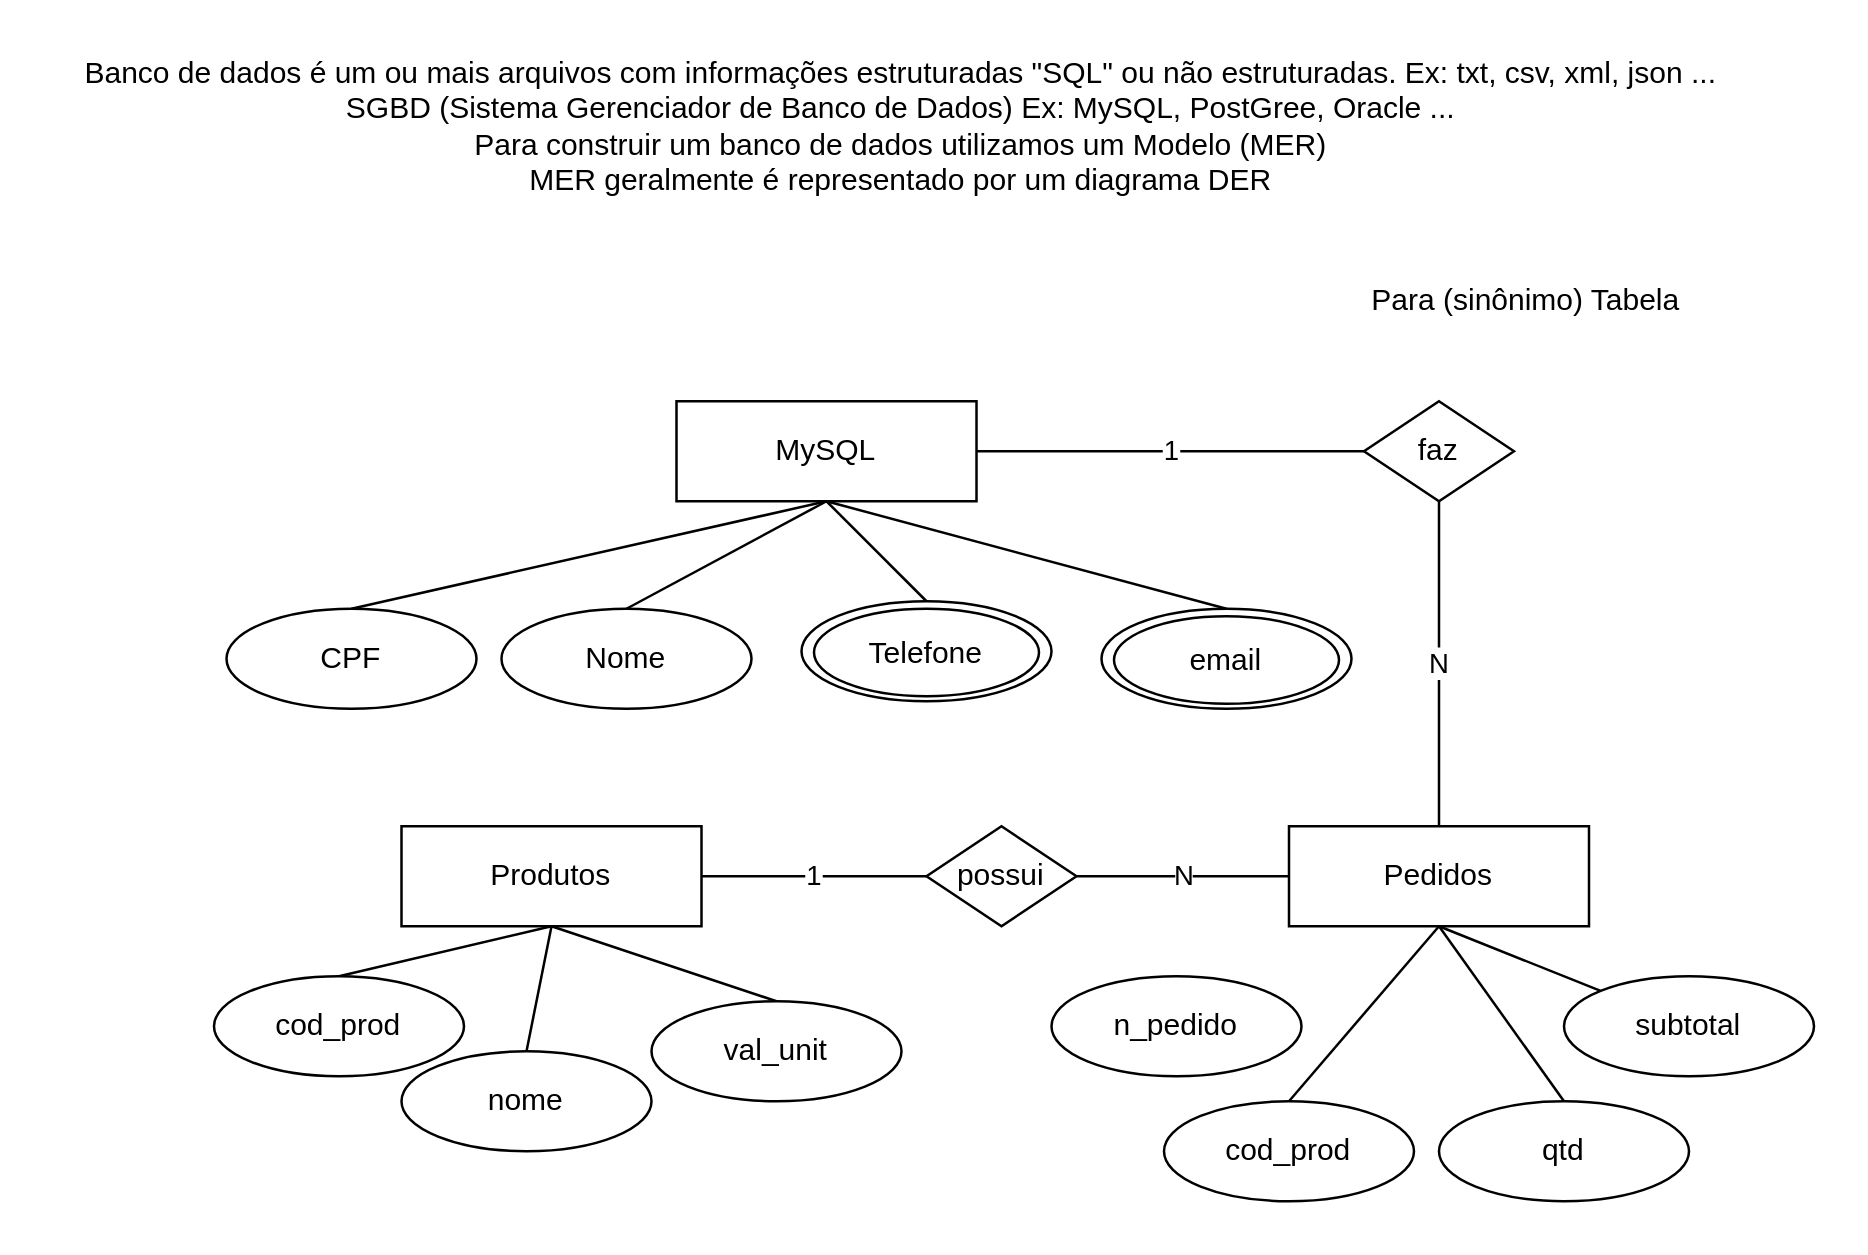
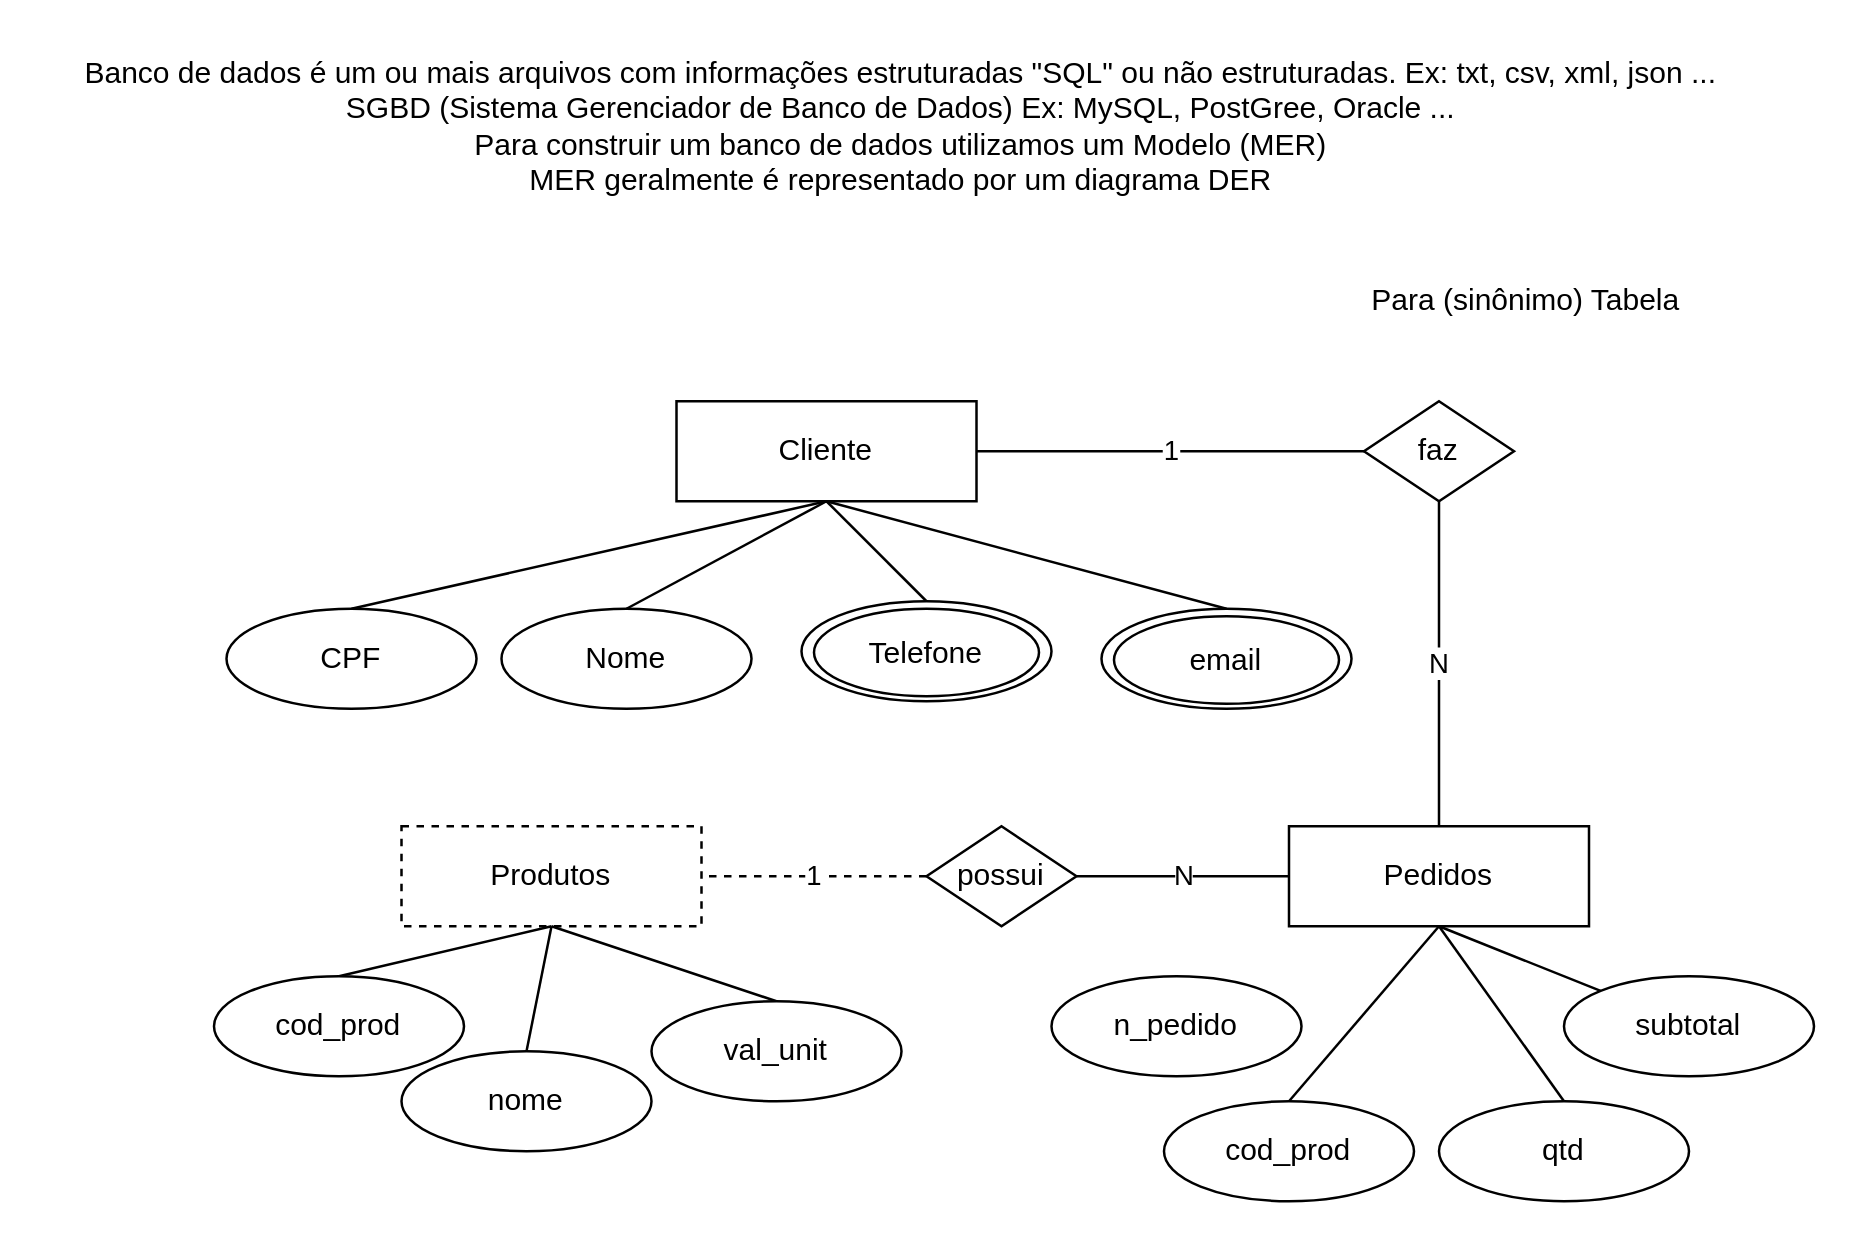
(826, 451) -> (826, 451)
(551, 876) -> (551, 876)
(871, 876) -> (871, 876)
